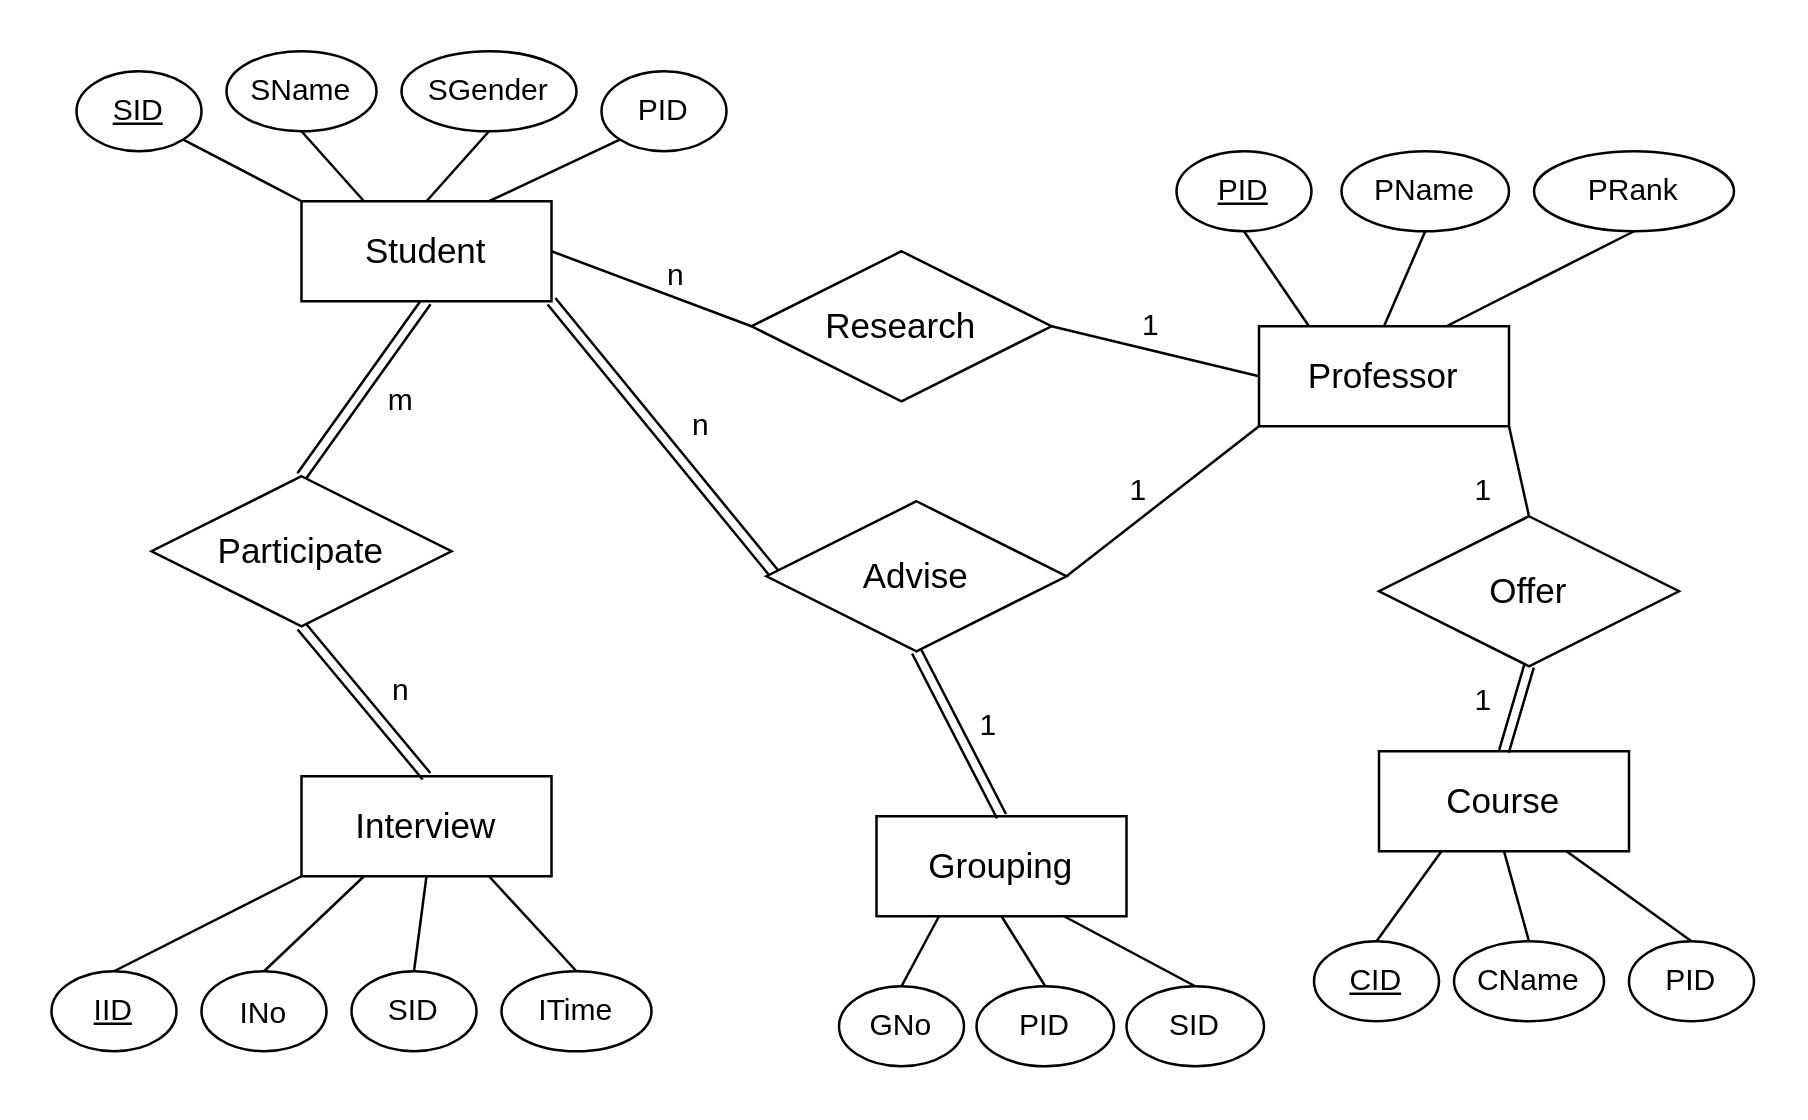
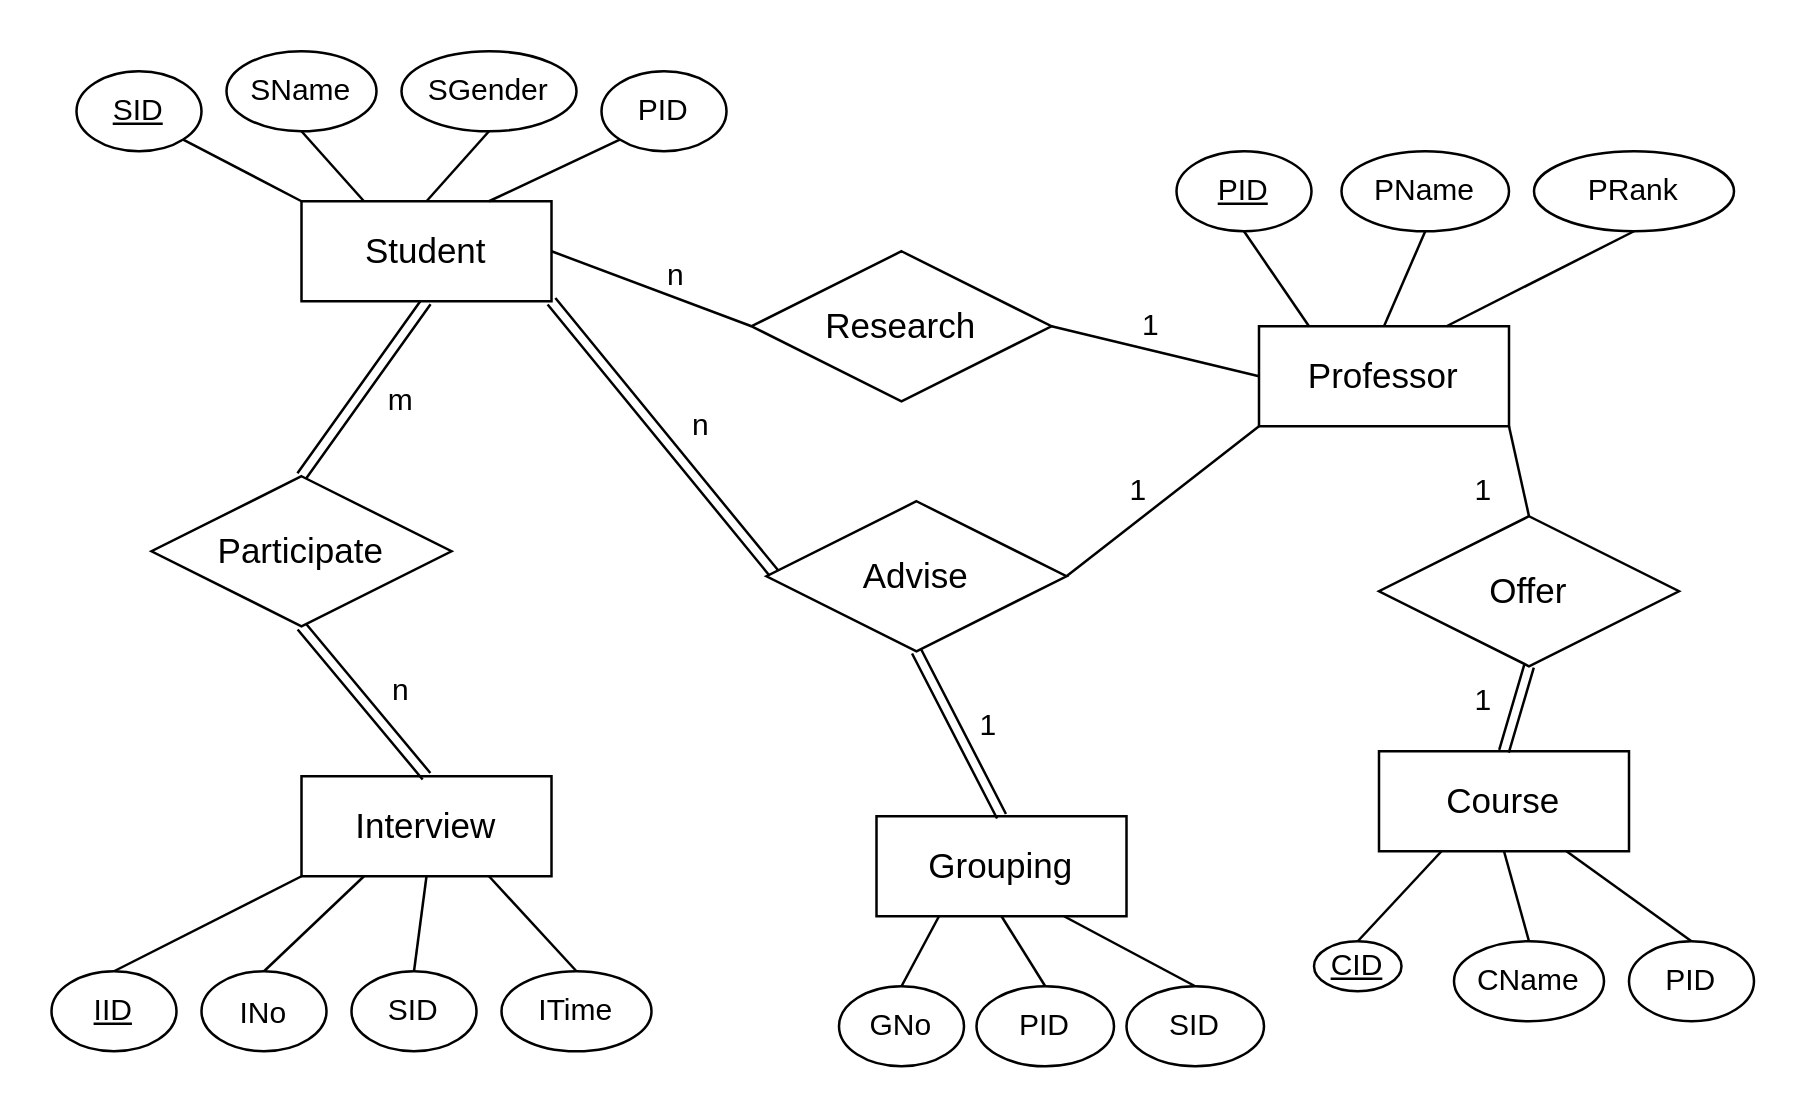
(1376, 981) -> (1358, 966)
